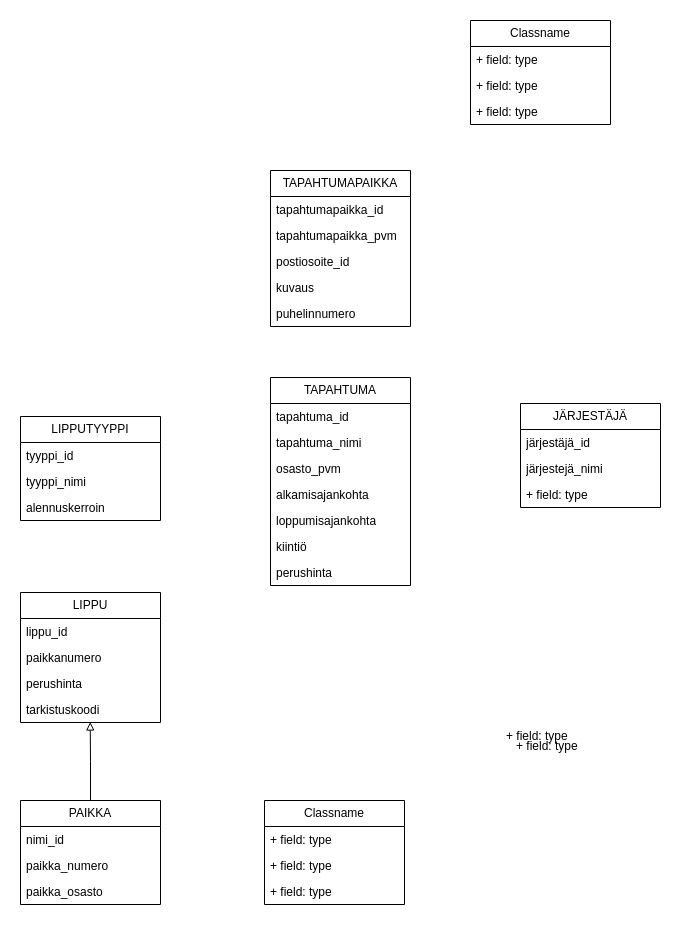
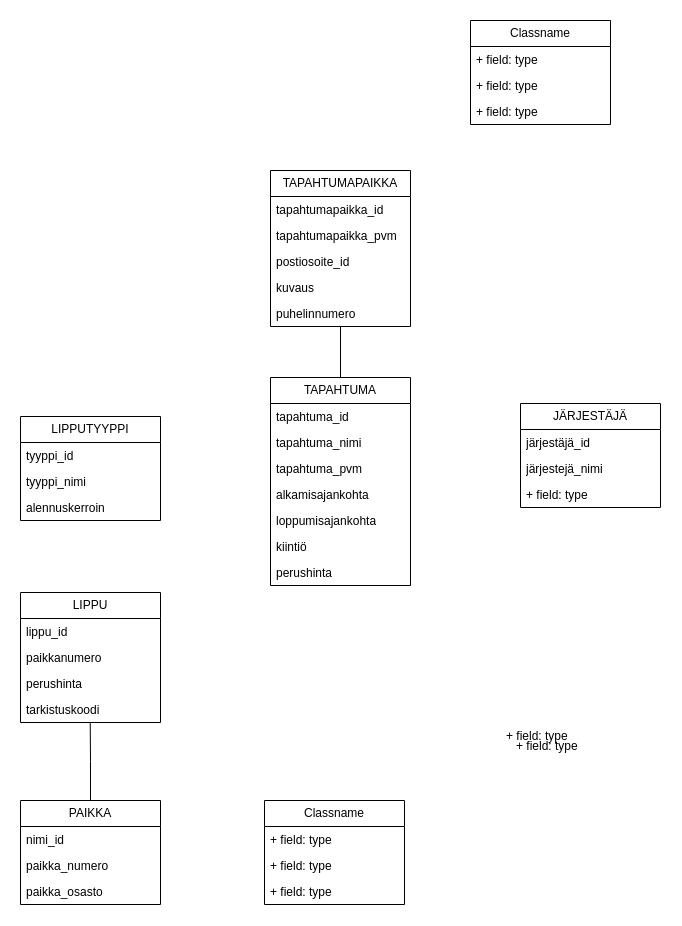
none -> (341, 351)
(310, 470) -> (320, 470)
(90, 731) -> (90, 727)
